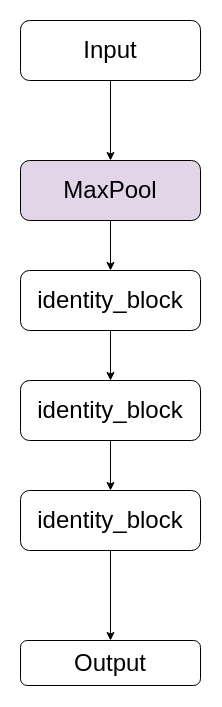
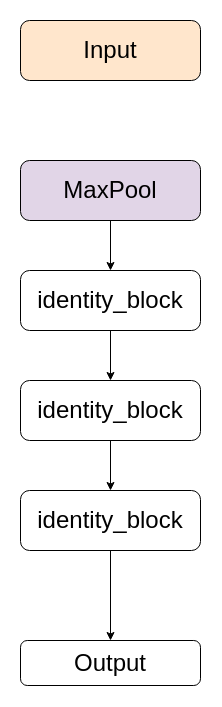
(111, 51) -> (111, 51)
(111, 117) -> none
